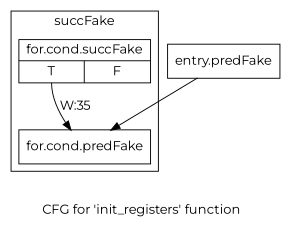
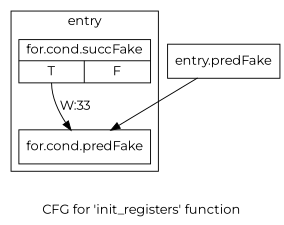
(85, 22) -> (85, 22)
(76, 106) -> (76, 106)
